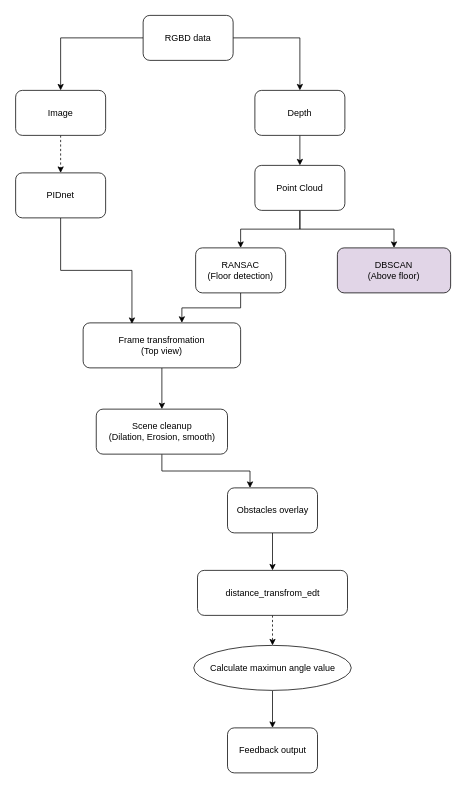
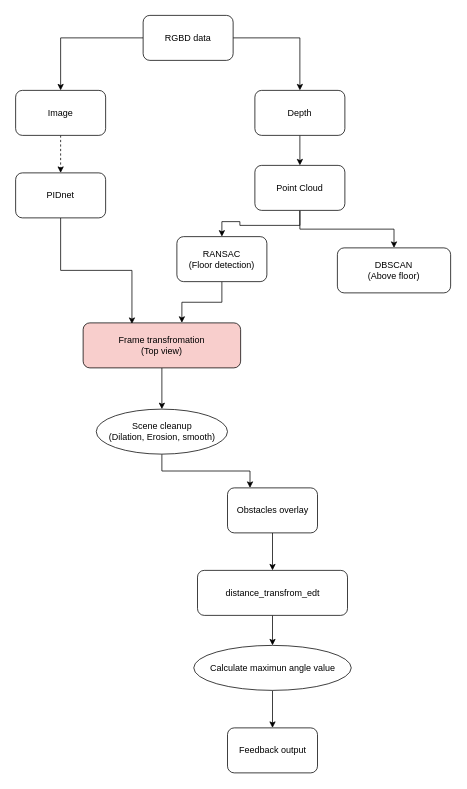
(240, 270) -> (222, 259)
(394, 270) -> (394, 270)
(162, 345) -> (162, 345)
(162, 432) -> (162, 432)
(272, 627) -> (272, 627)
